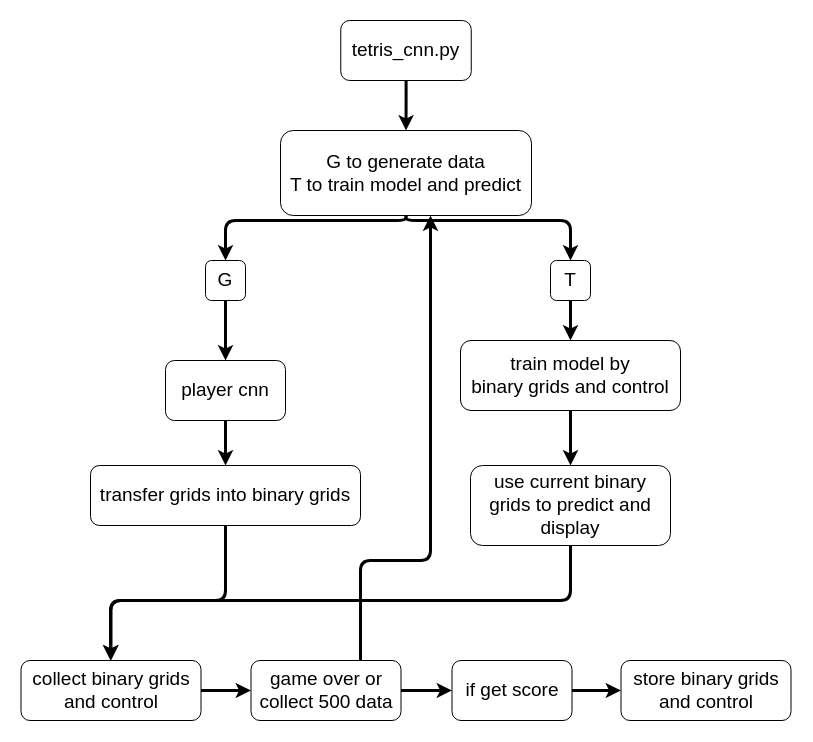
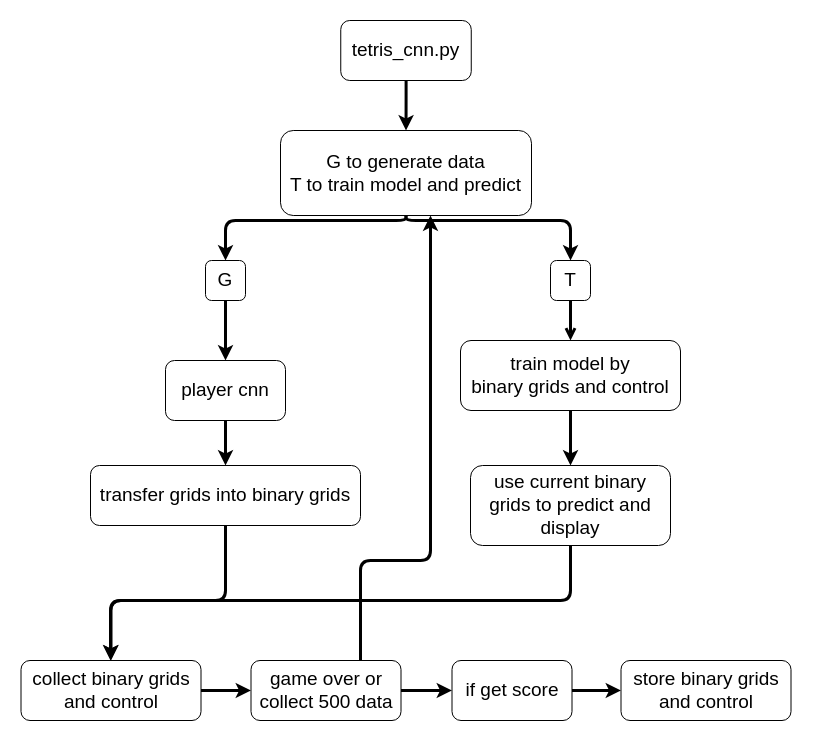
(571, 328) -> (571, 328)
